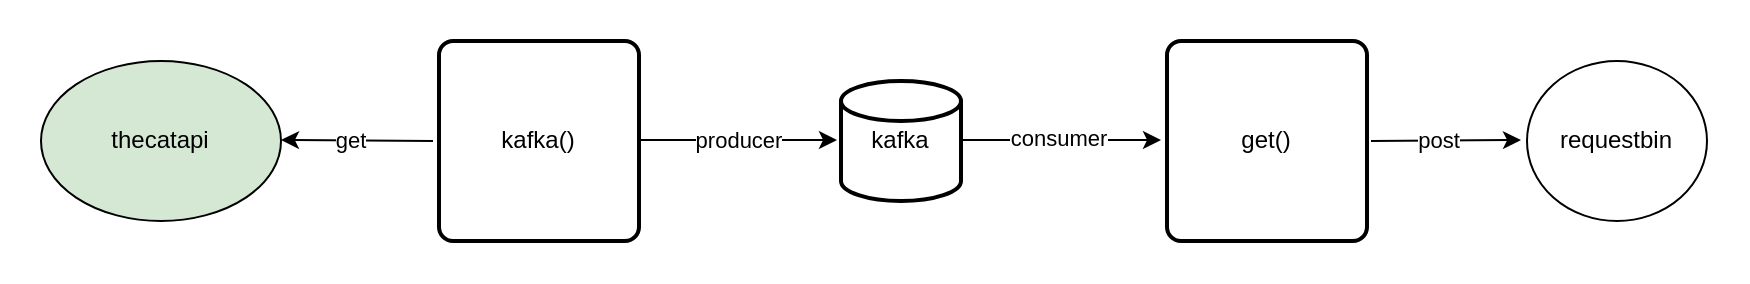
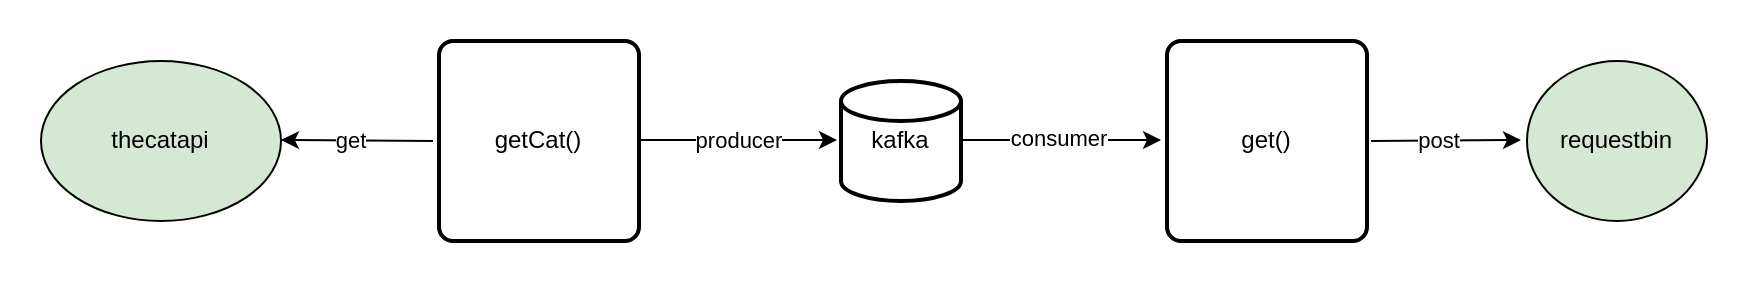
(539, 141) -> (539, 141)
(1617, 141) -> (1617, 141)
